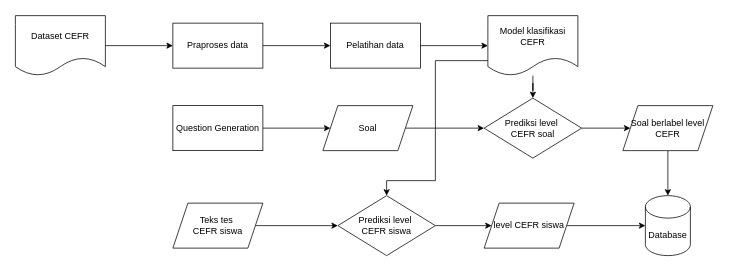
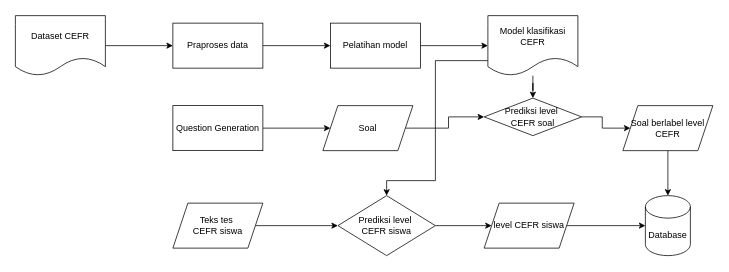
(375, 45) -> (375, 45)
(533, 128) -> (533, 117)
